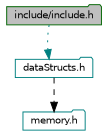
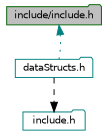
(48, 37) -> (60, 47)
(54, 121) -> (54, 121)
